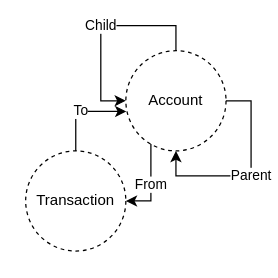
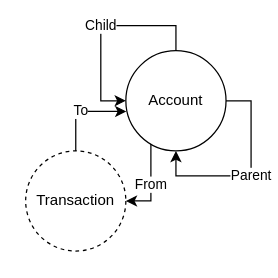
(176, 101) -> (176, 101)
